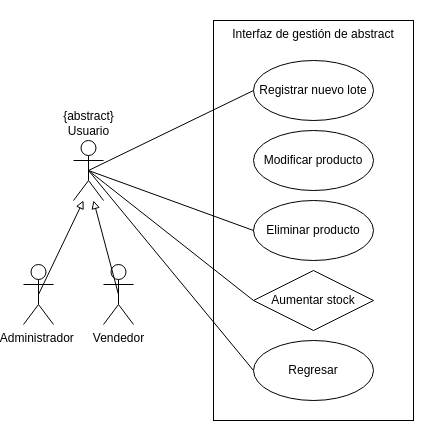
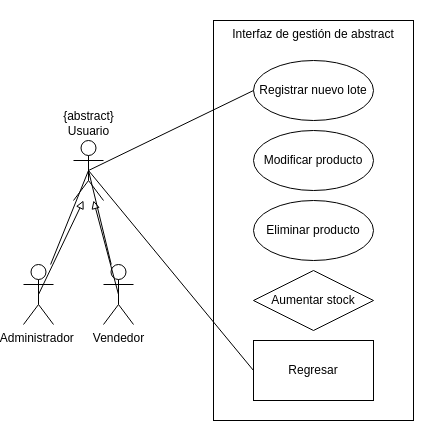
(174, 202) -> (102, 225)
(173, 237) -> (65, 228)
(314, 371) -> (314, 371)
